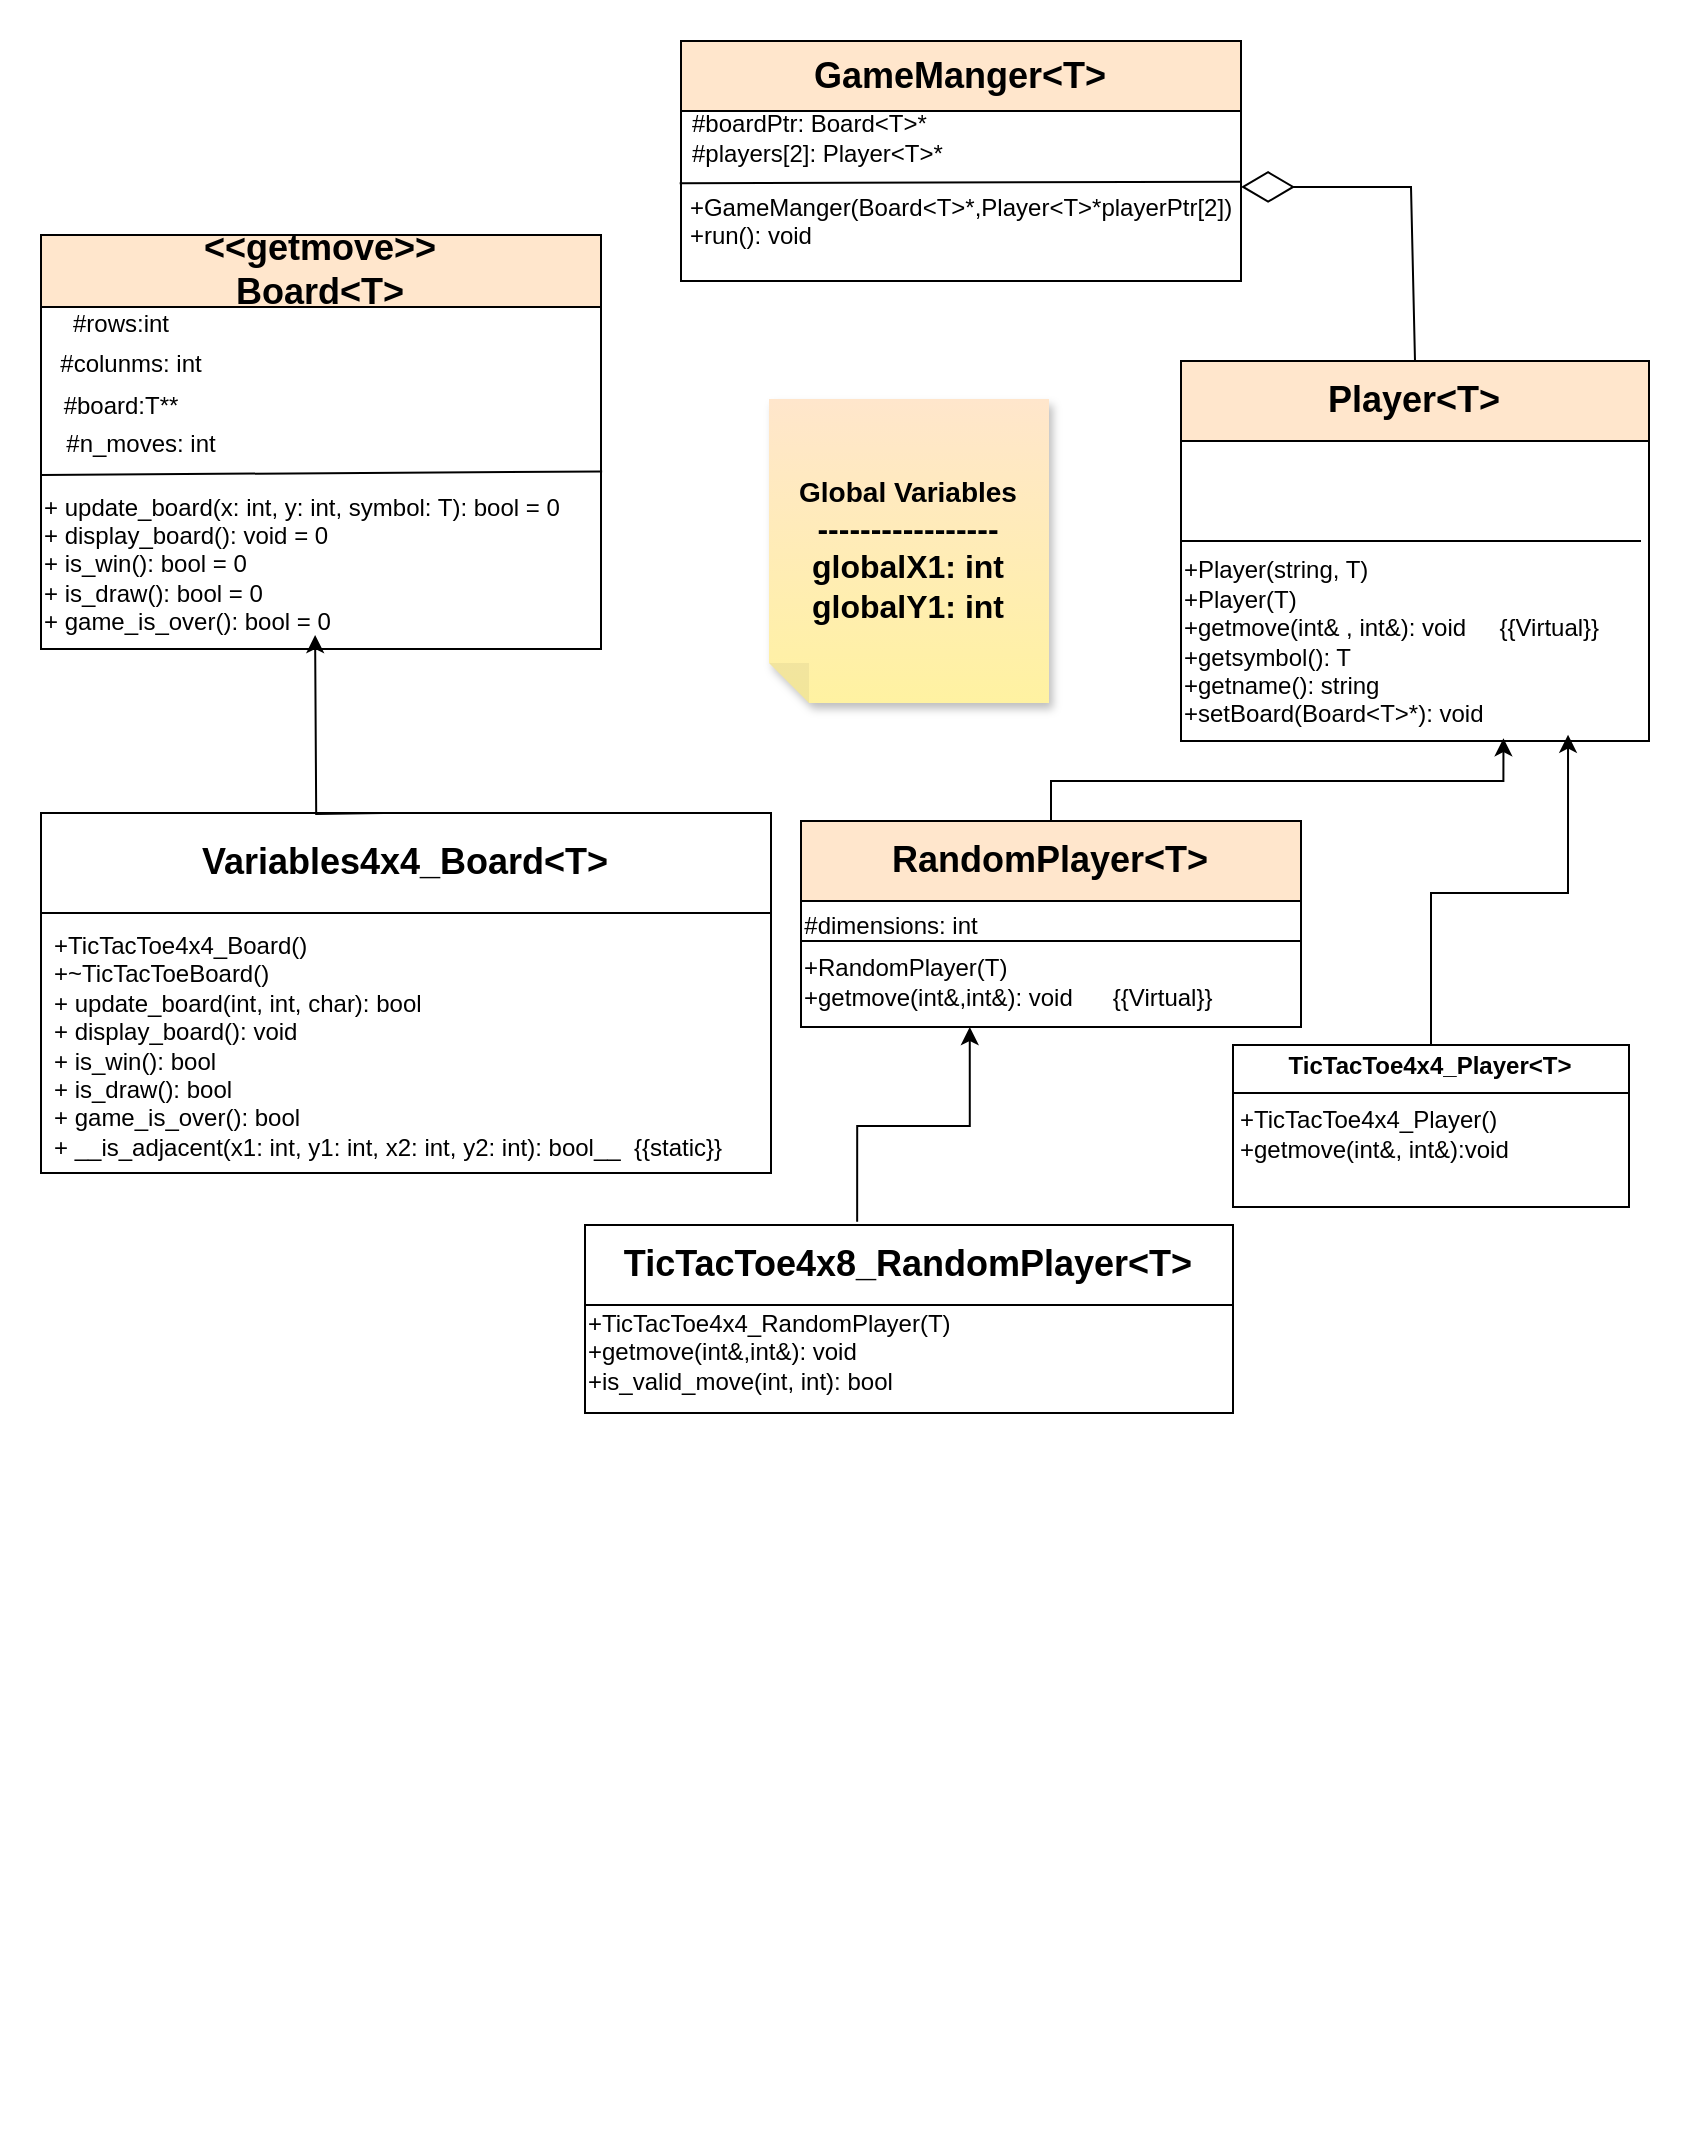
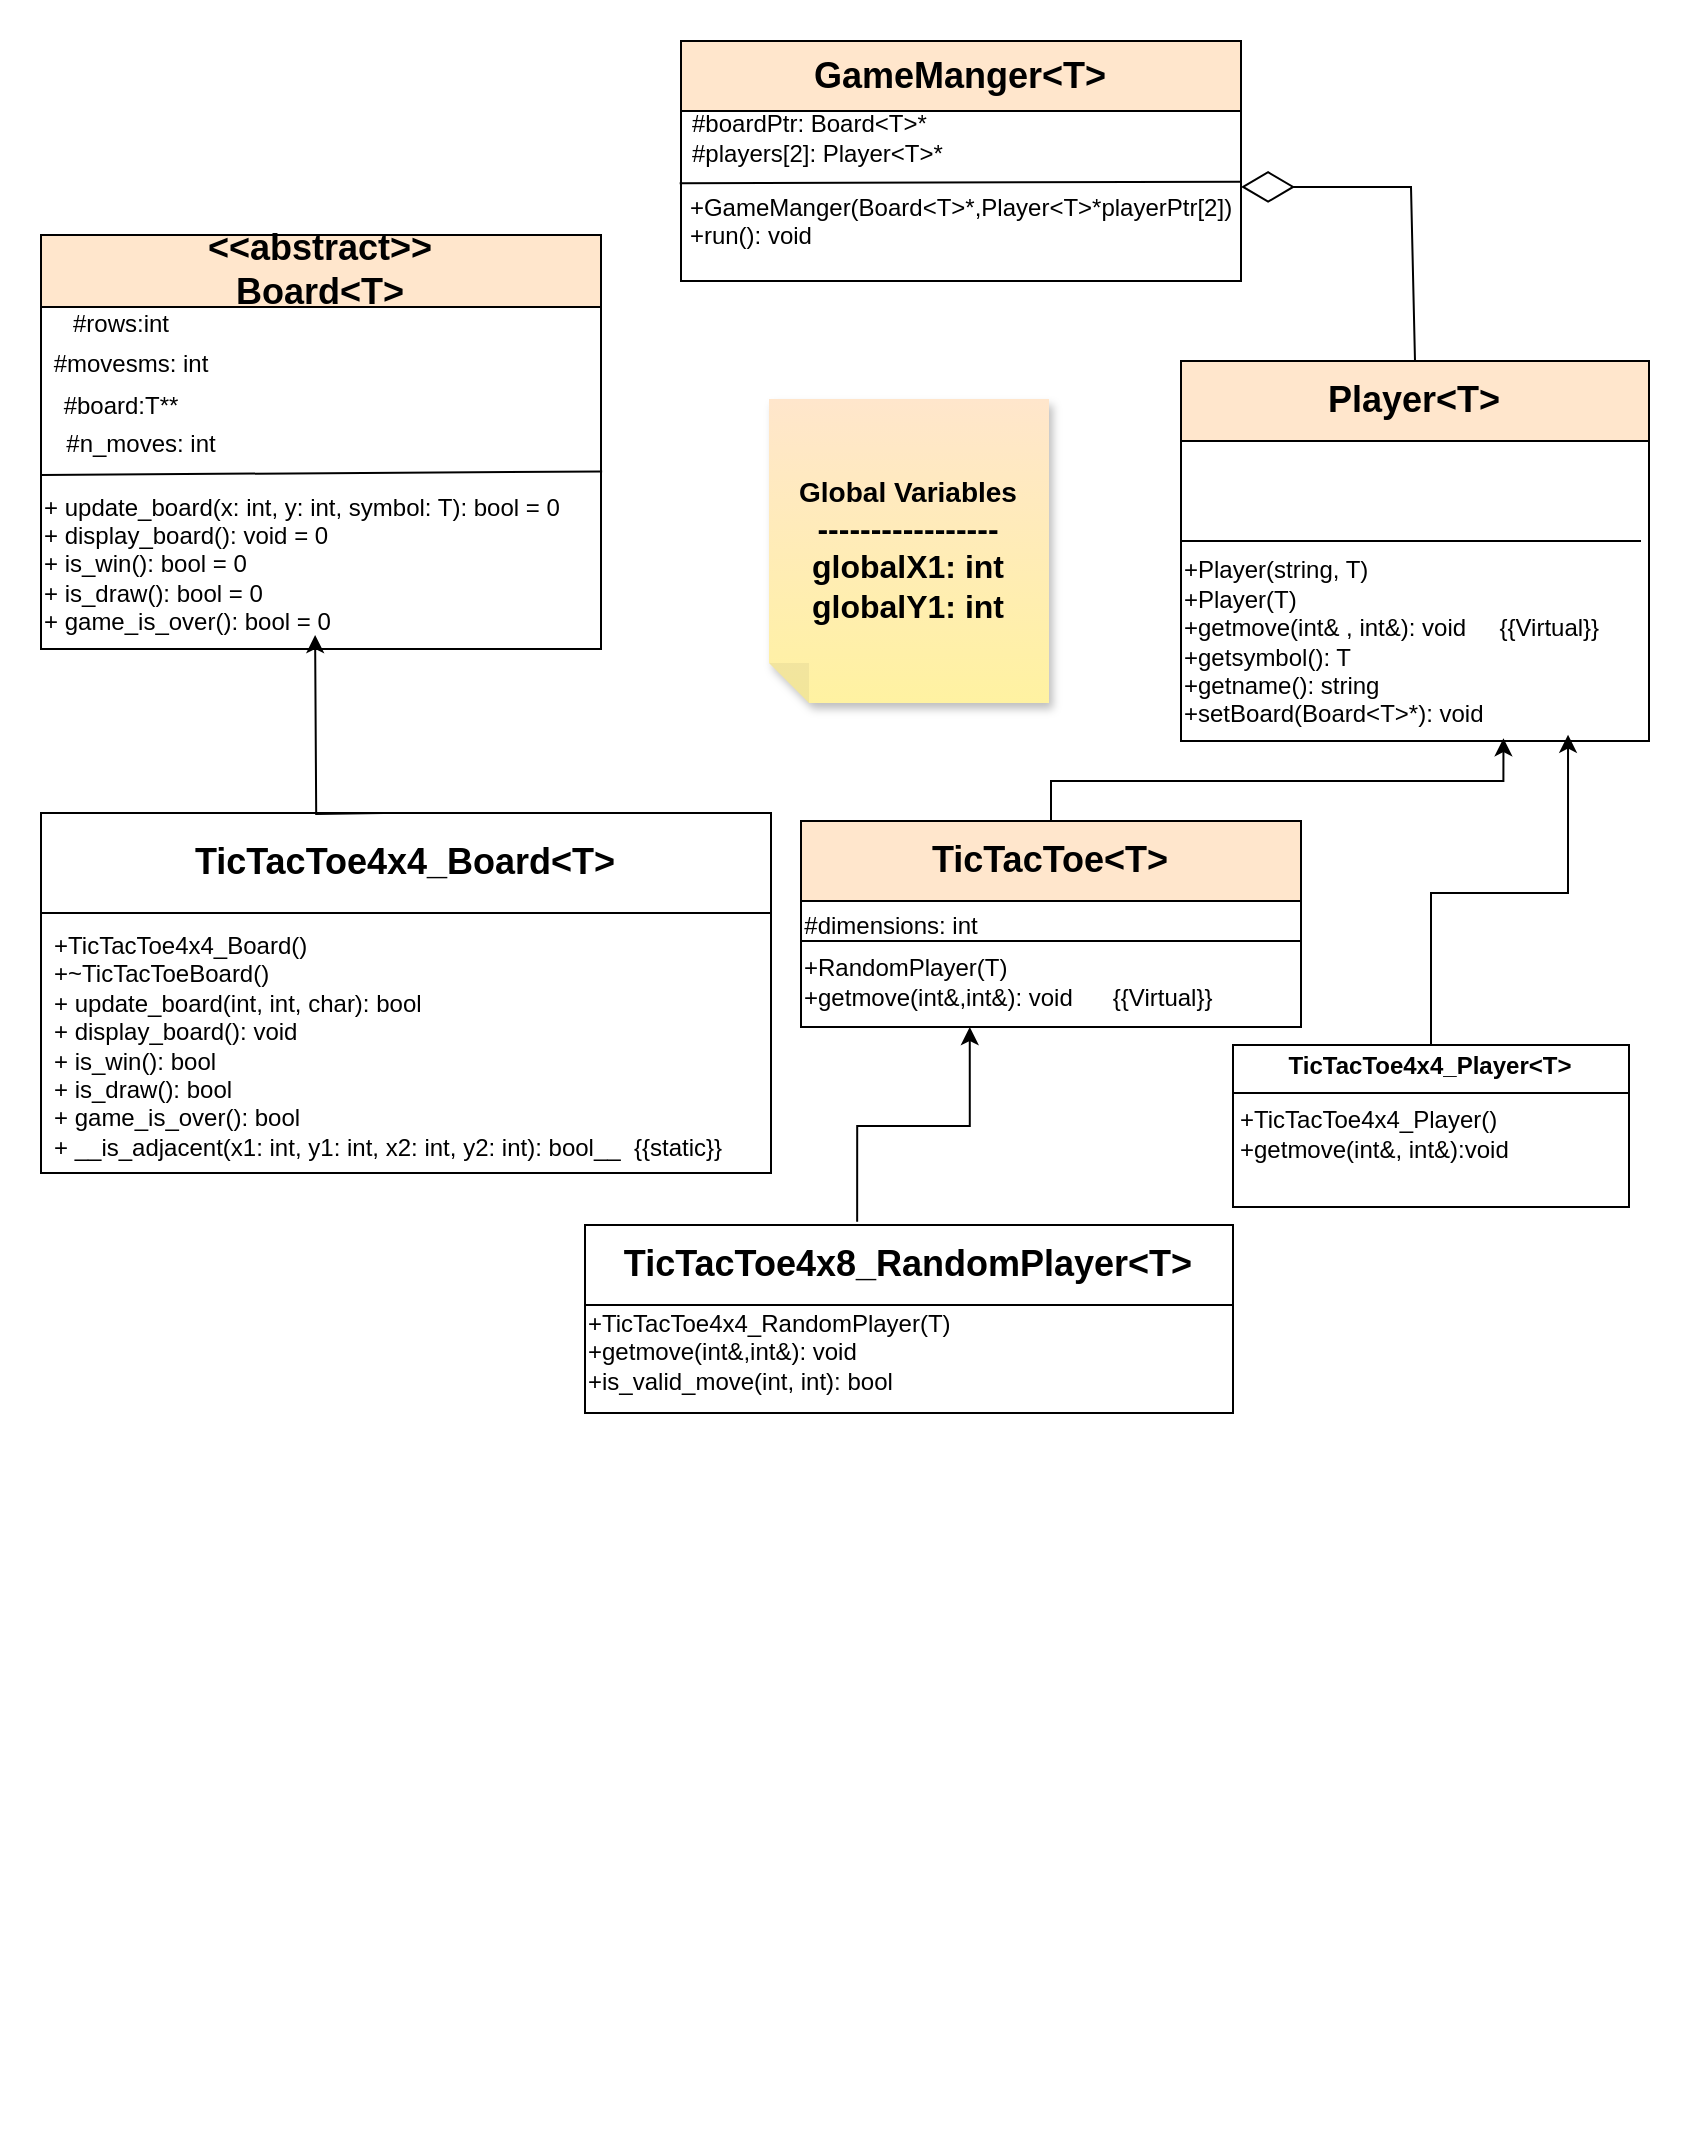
(321, 271) -> (321, 271)
(132, 365) -> (132, 365)
(1051, 861) -> (1051, 861)
(406, 863) -> (406, 863)
